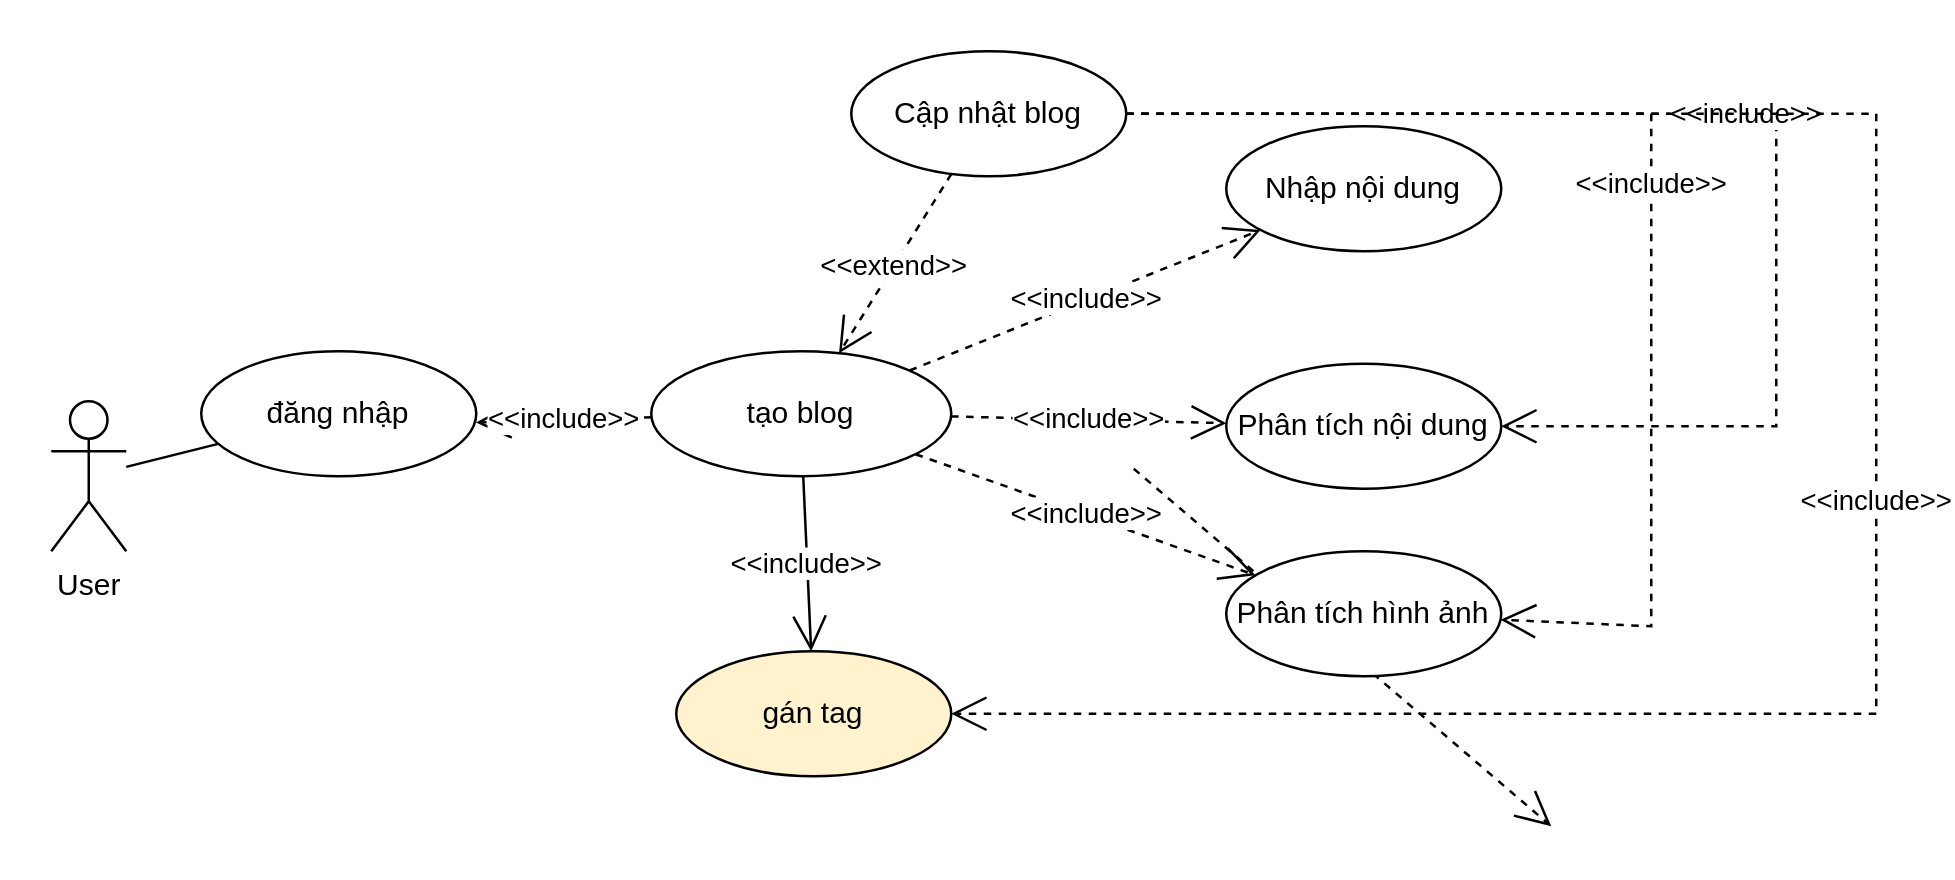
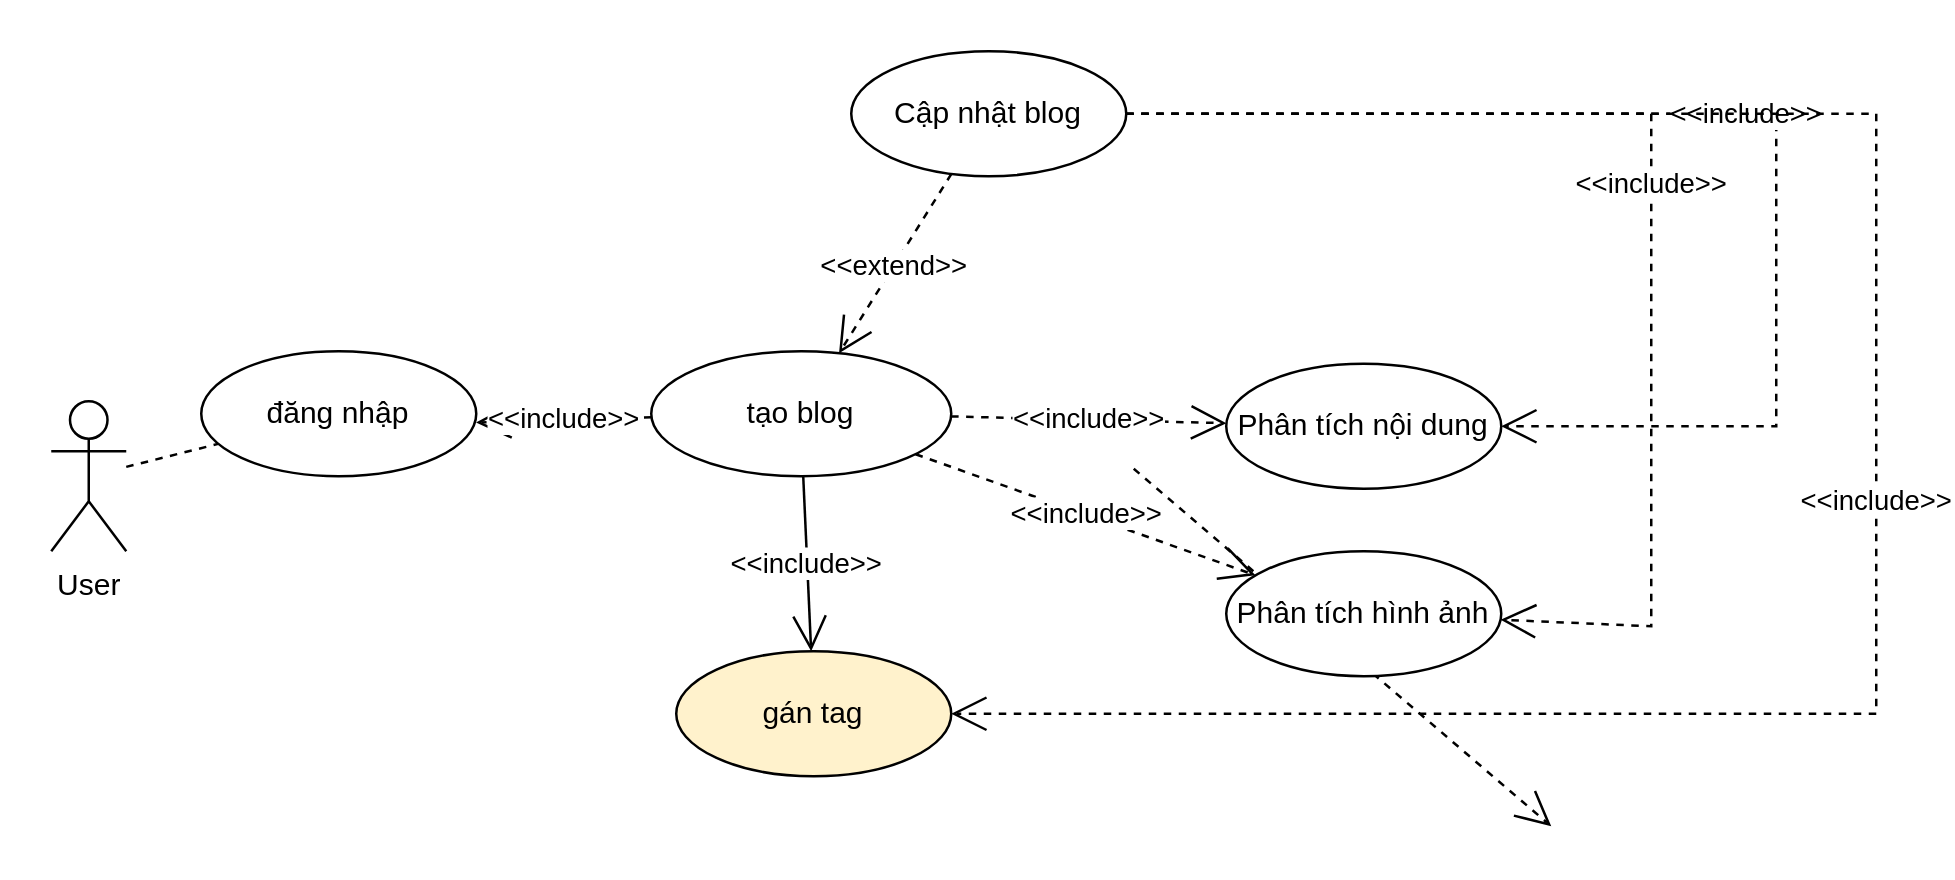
(1364, 189) -> none
(980, 342) -> none
(171, 456) -> (171, 456)
